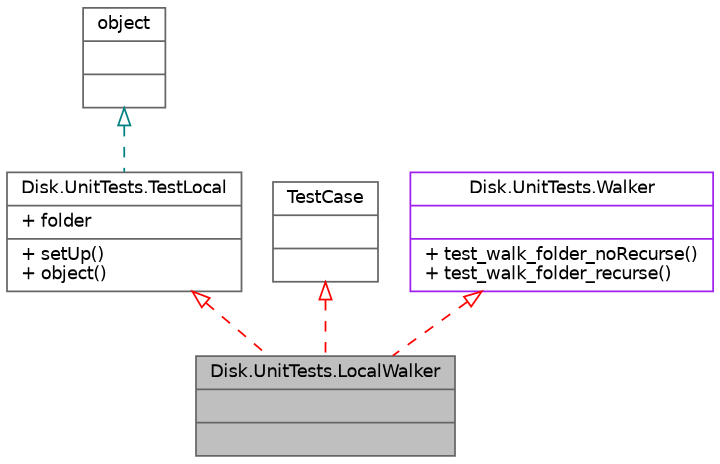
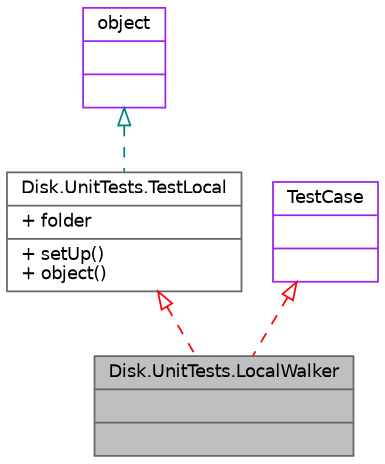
(124, 58) -> (124, 58)
(326, 232) -> (326, 232)
(562, 232) -> none
